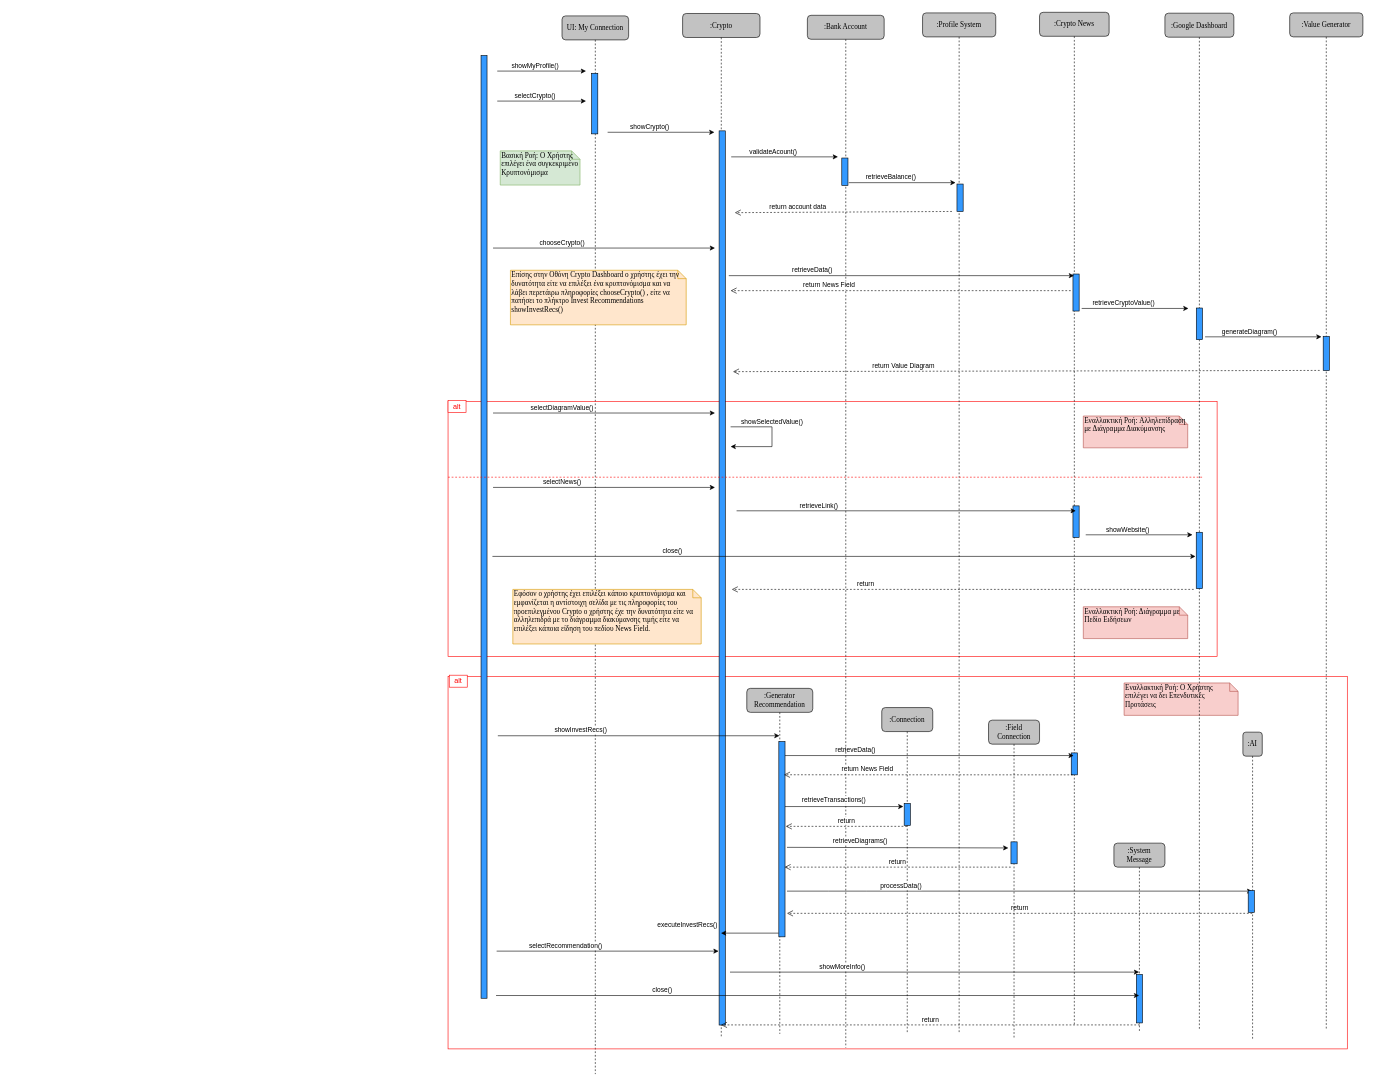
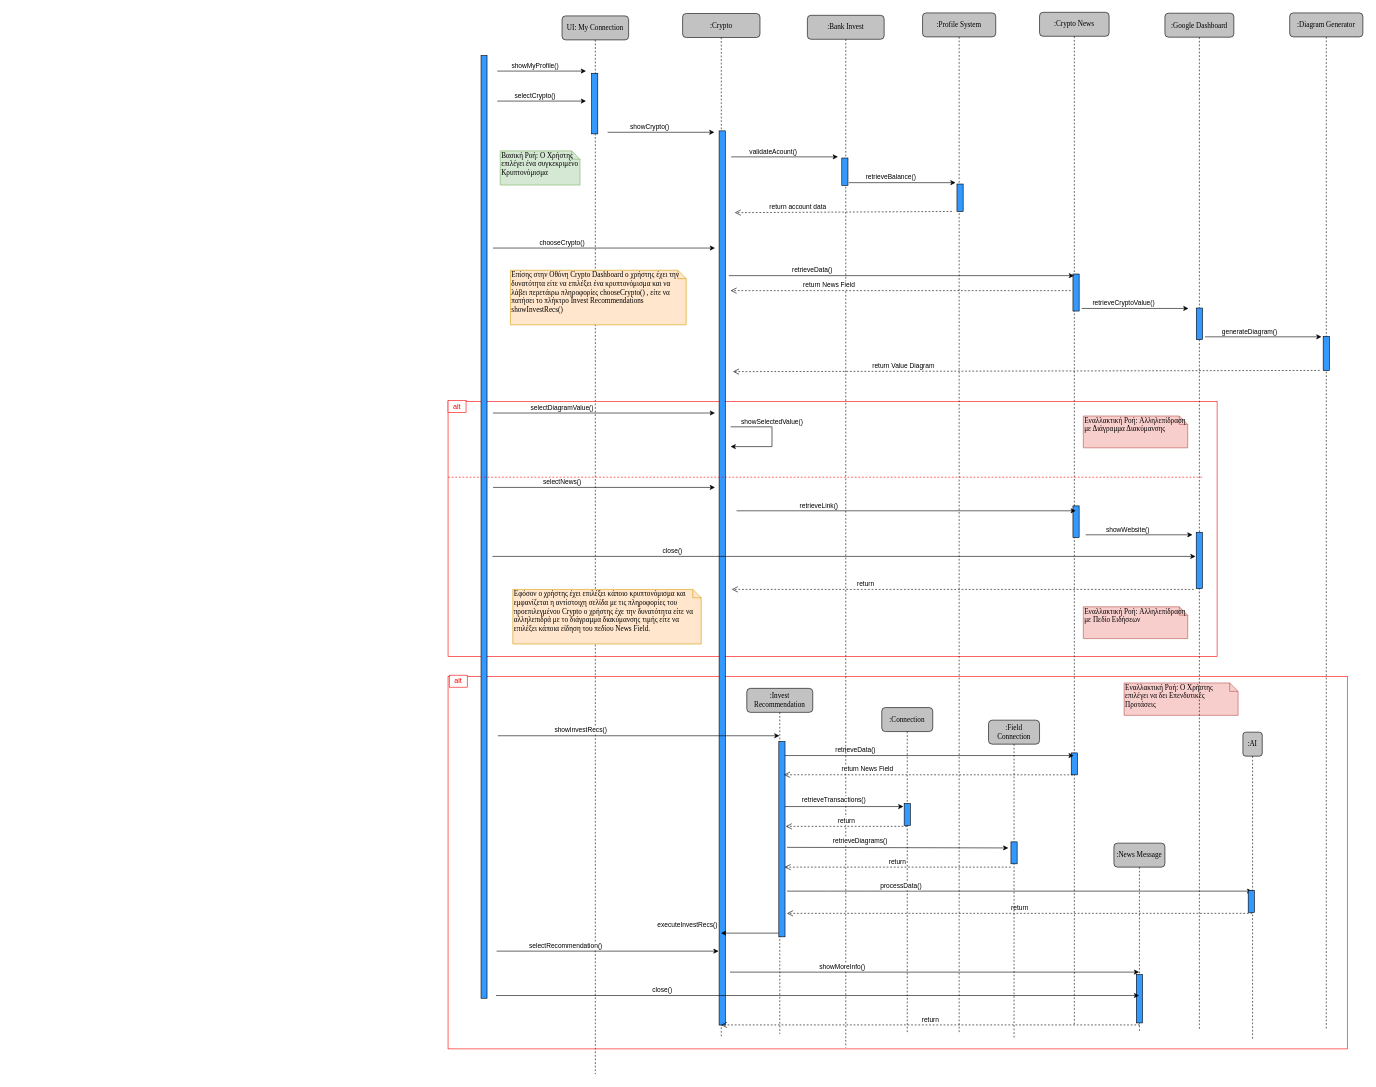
(1326, 25) -> (1326, 25)
(846, 27) -> (846, 27)
(1136, 616) -> (1136, 616)
(780, 701) -> (780, 701)
(1139, 855) -> (1139, 855)
